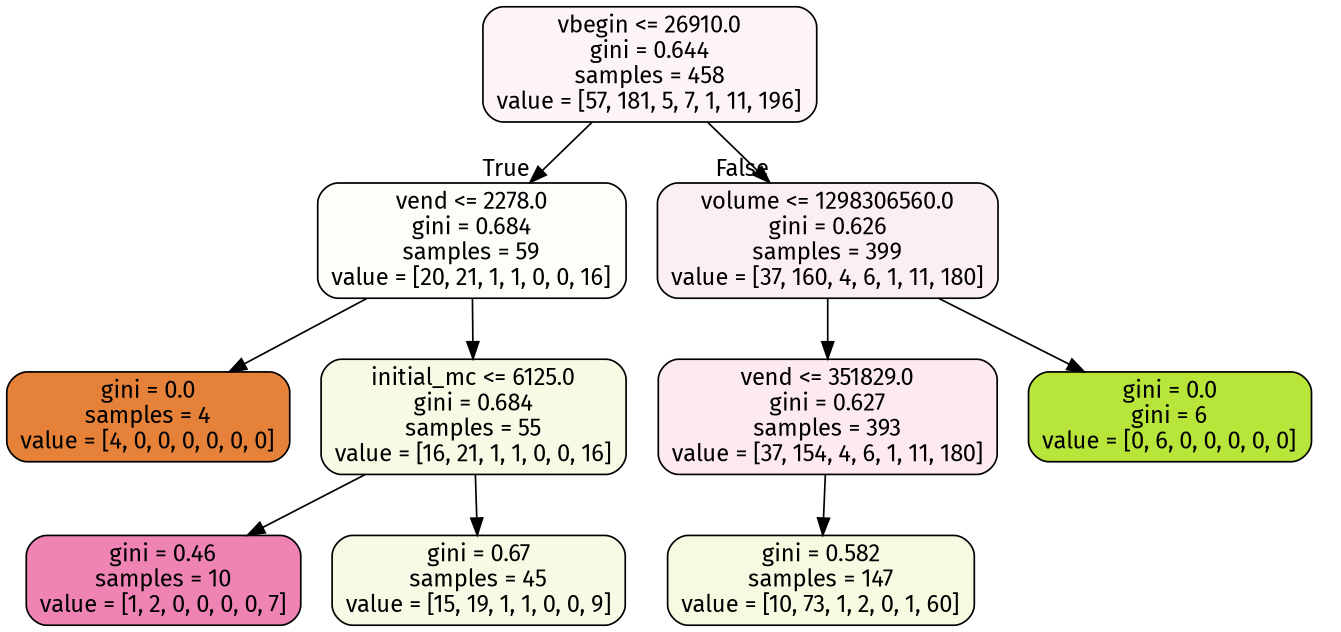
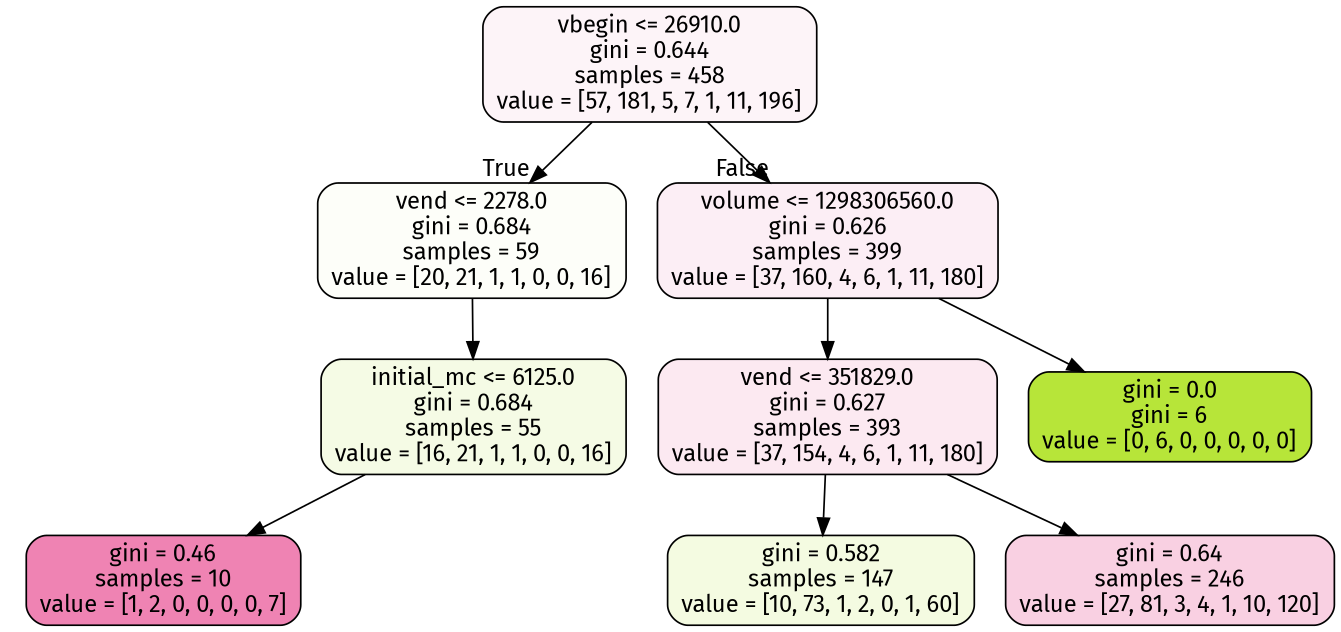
(148, 417) -> none
(479, 580) -> none
none -> (1170, 580)
